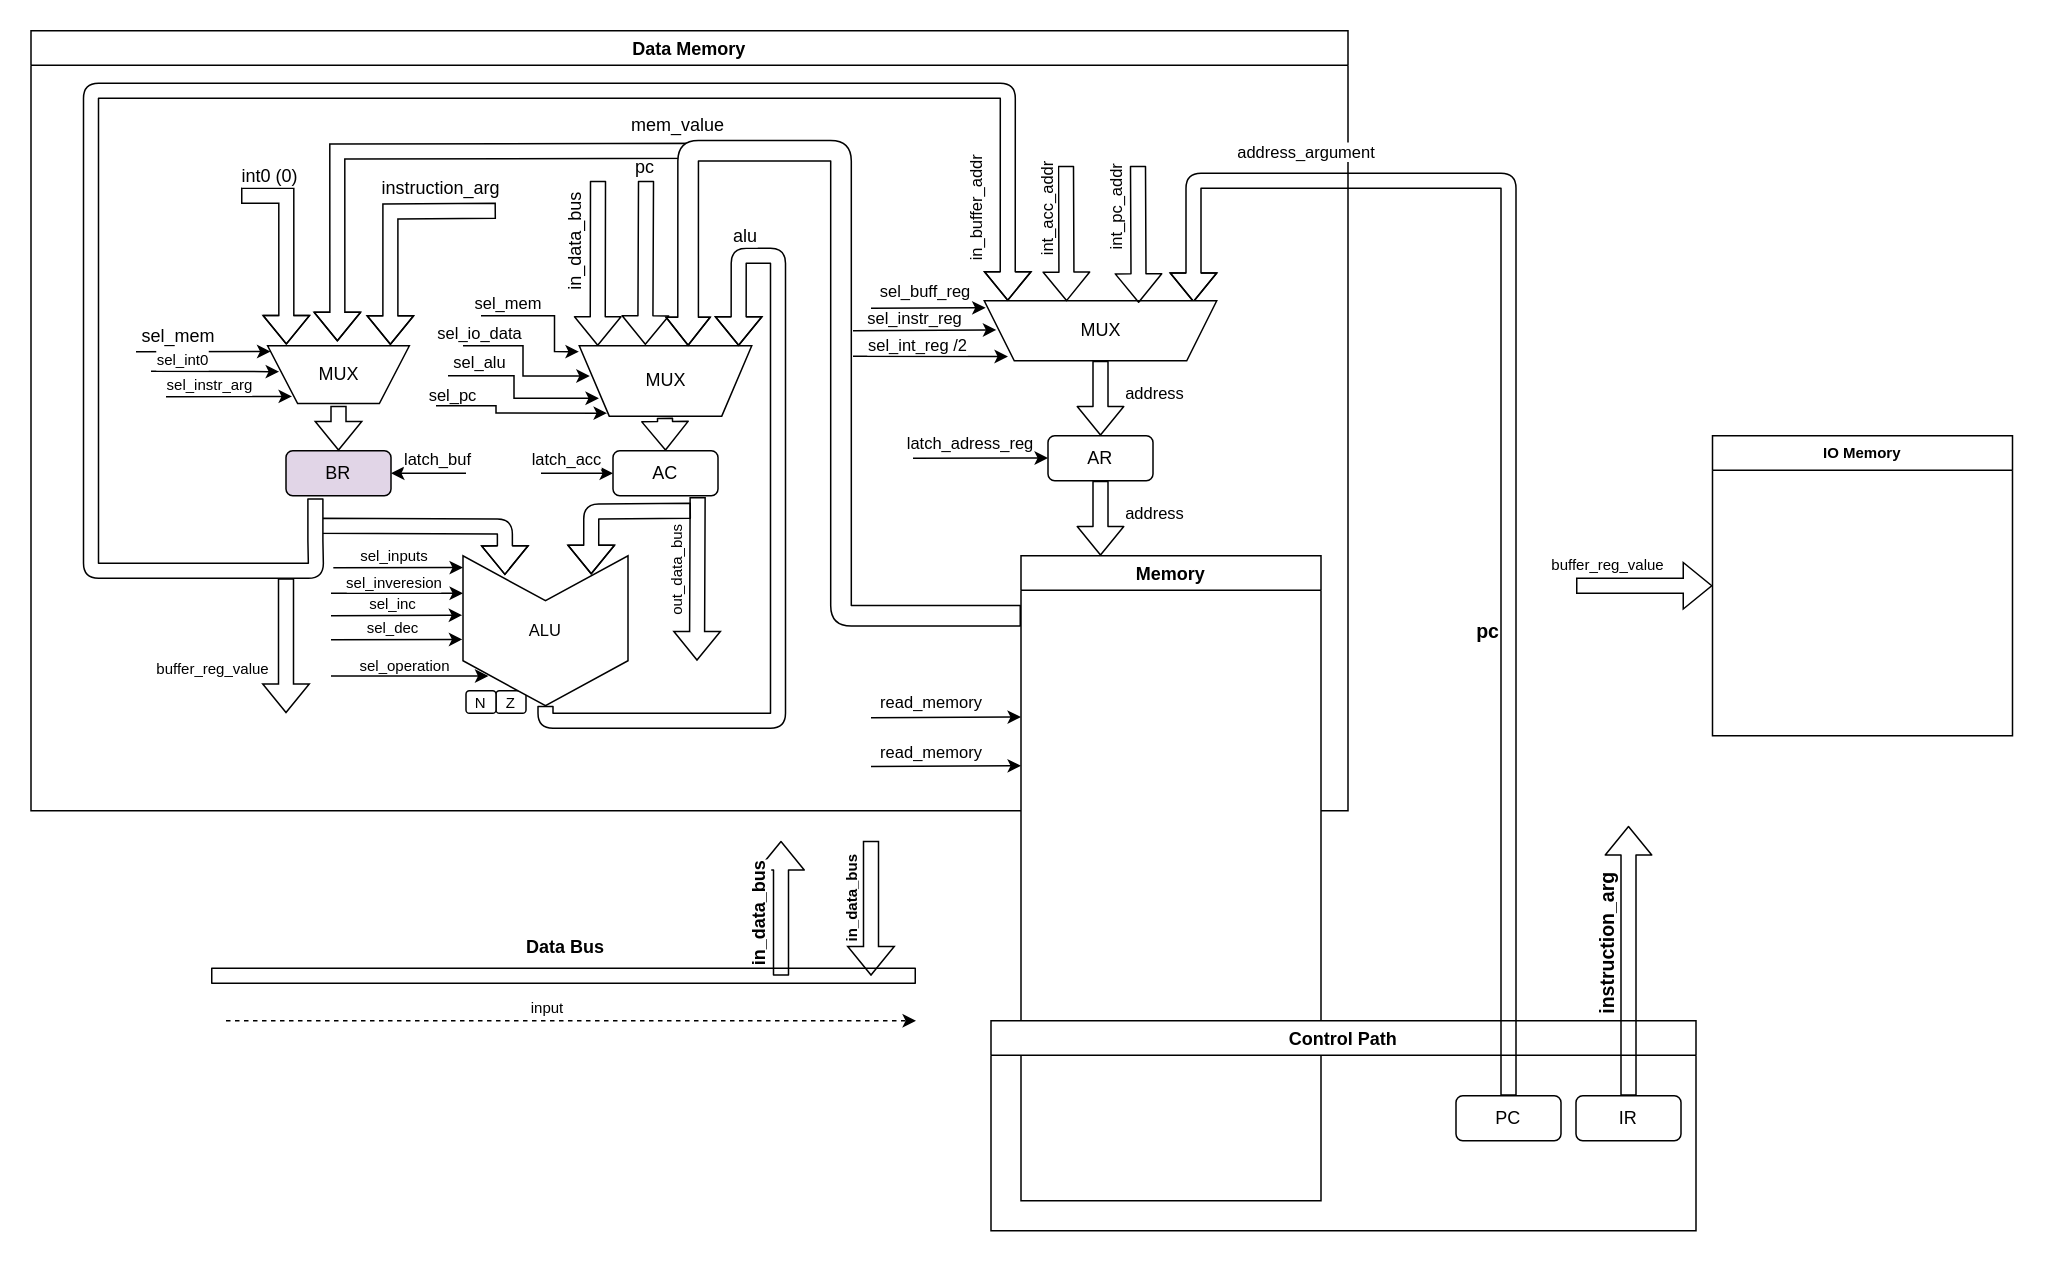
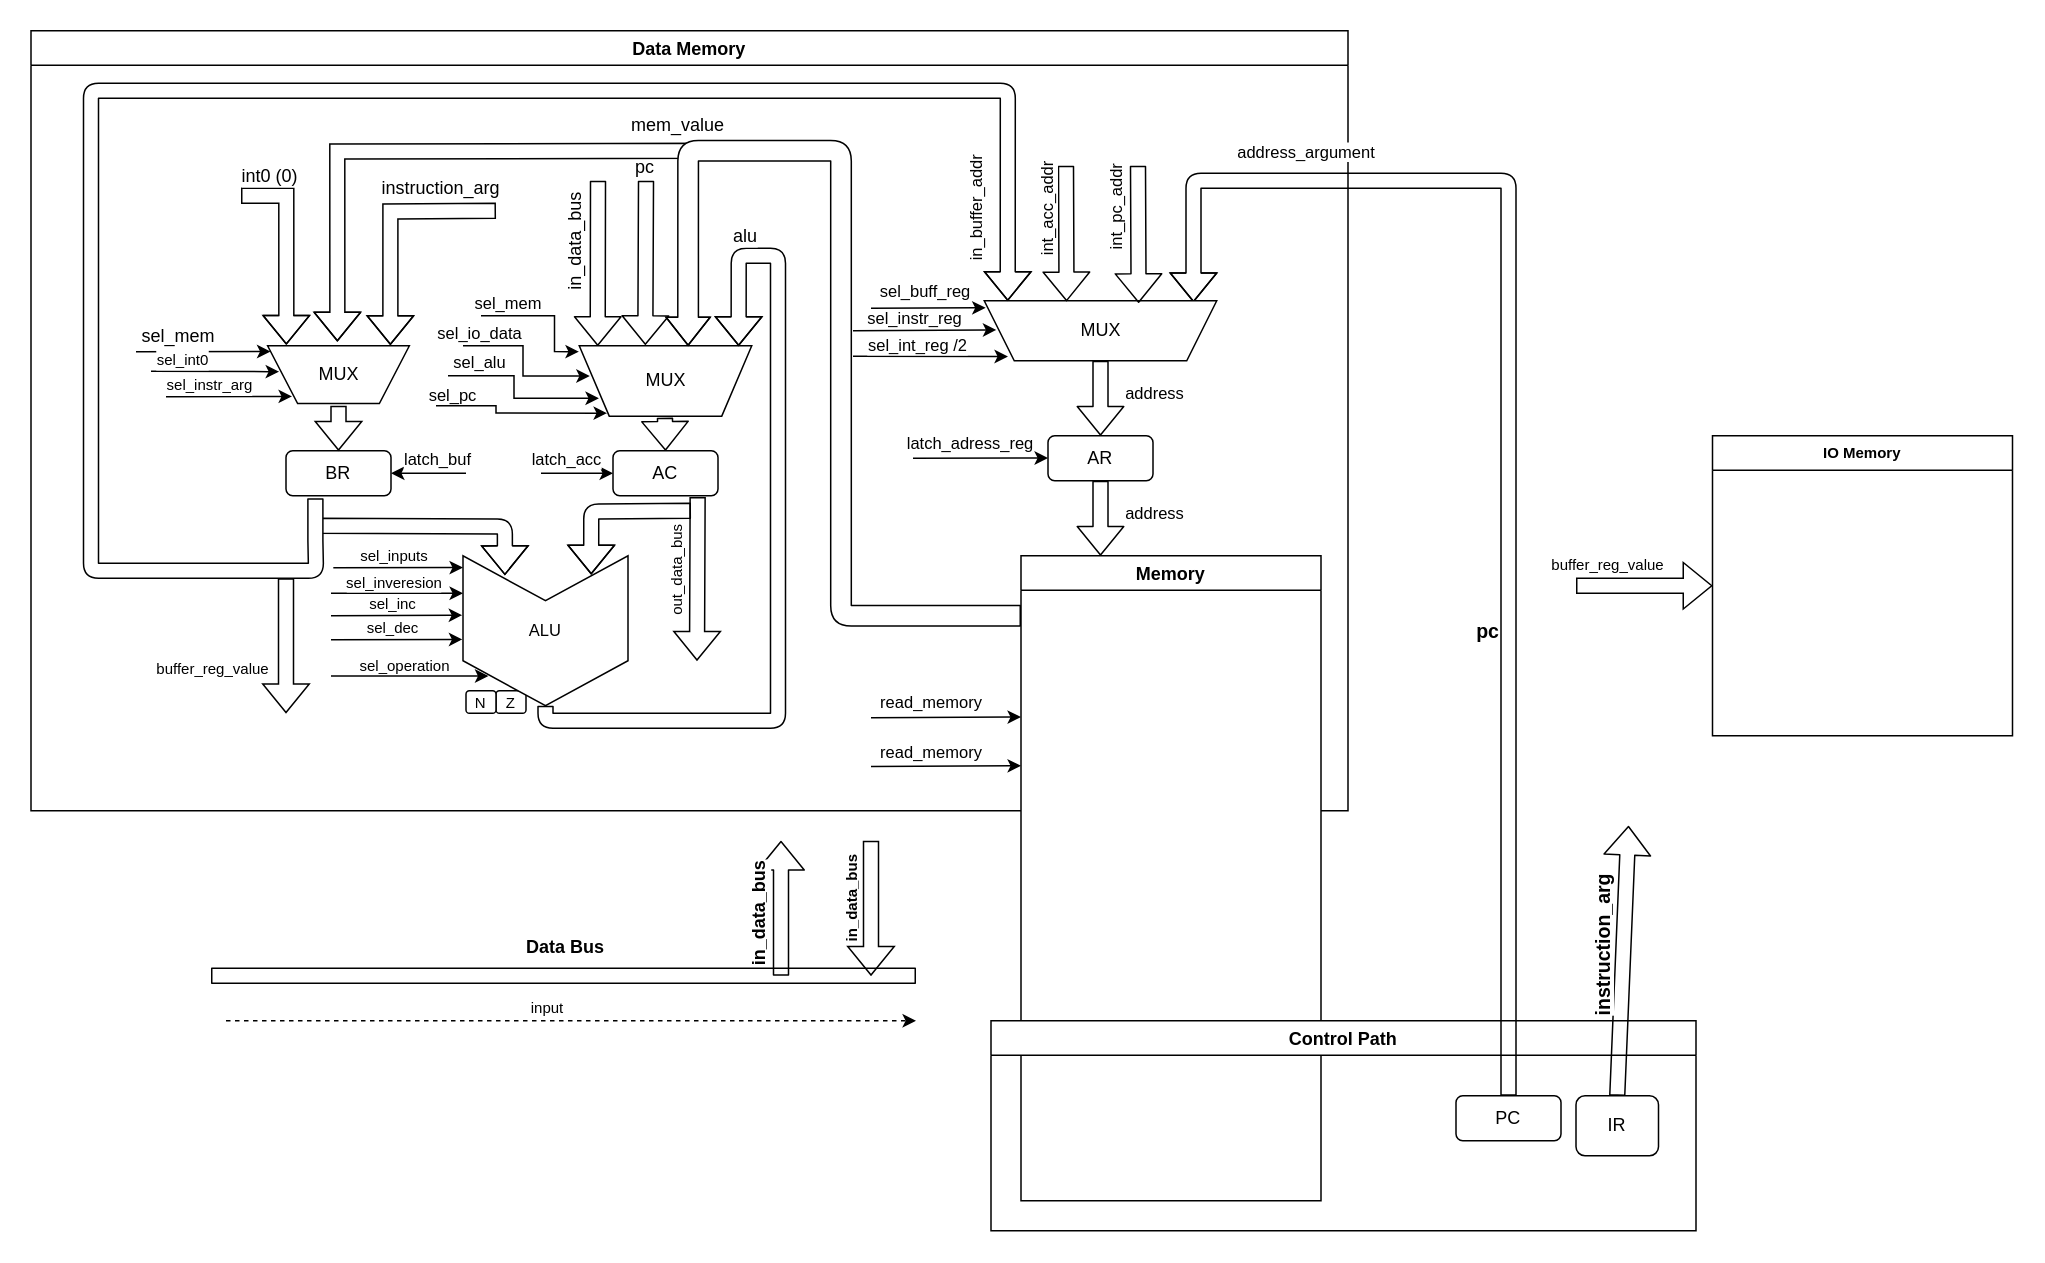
(338, 473) -> (338, 473)
(1628, 1118) -> (1617, 1126)
